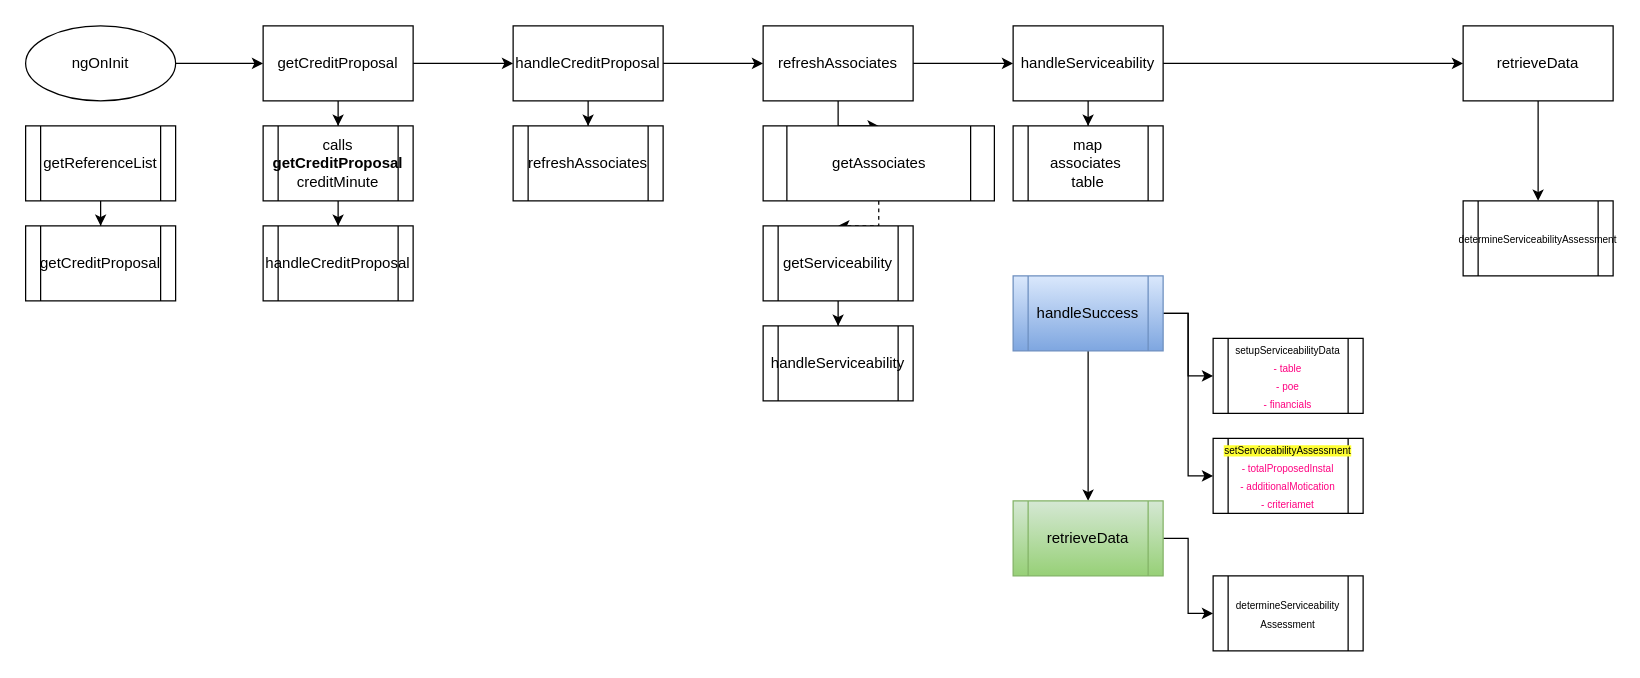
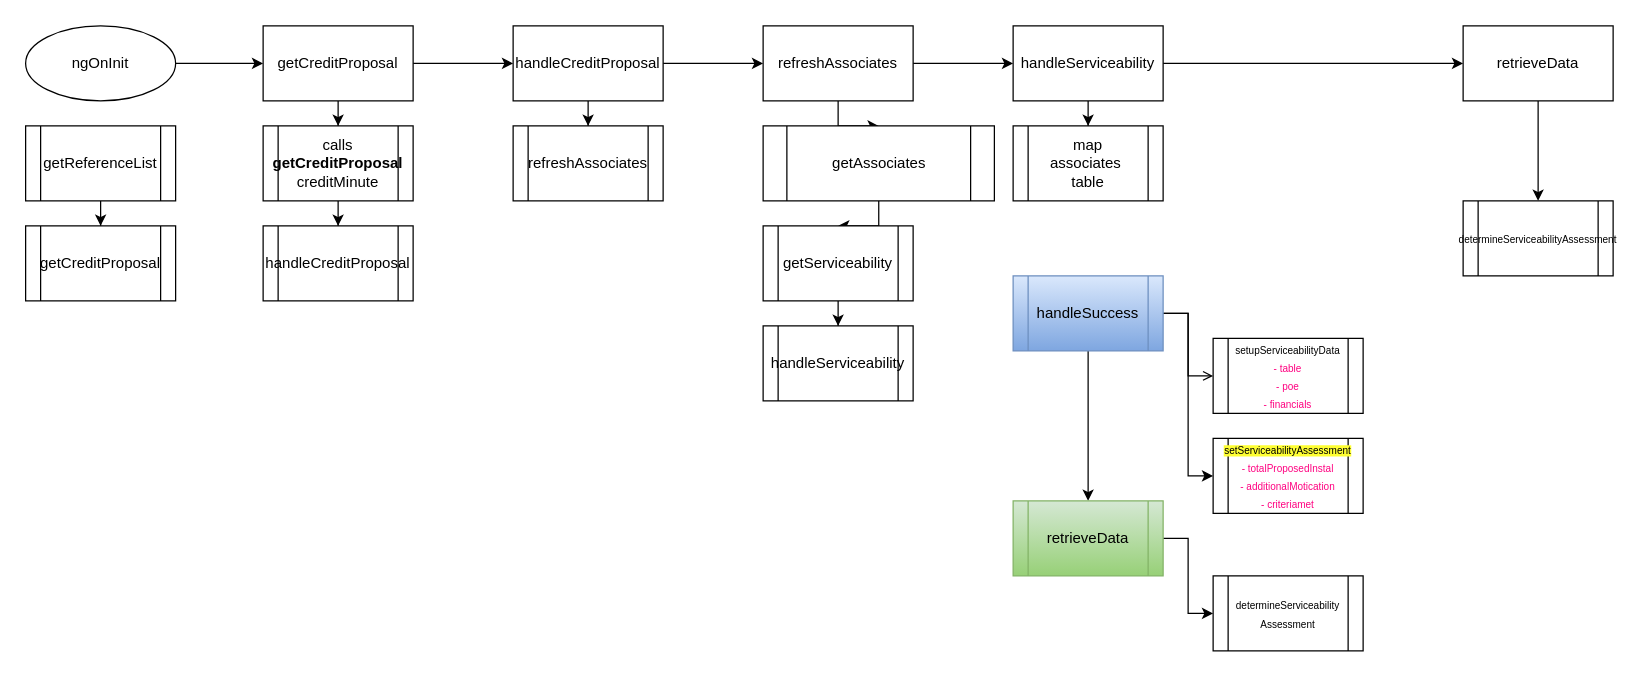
(879, 213) -> (879, 213)
(1203, 376) -> (1205, 376)
